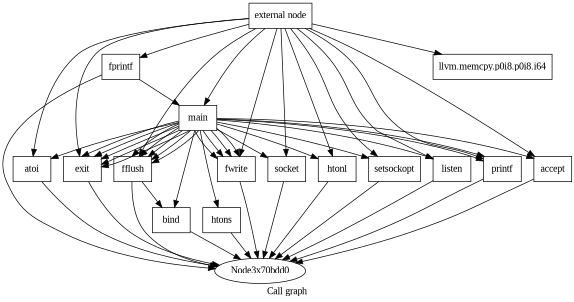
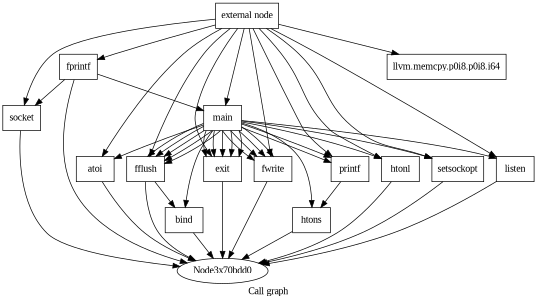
(239, 142) -> (53, 90)
(553, 169) -> none
(392, 224) -> (333, 192)
